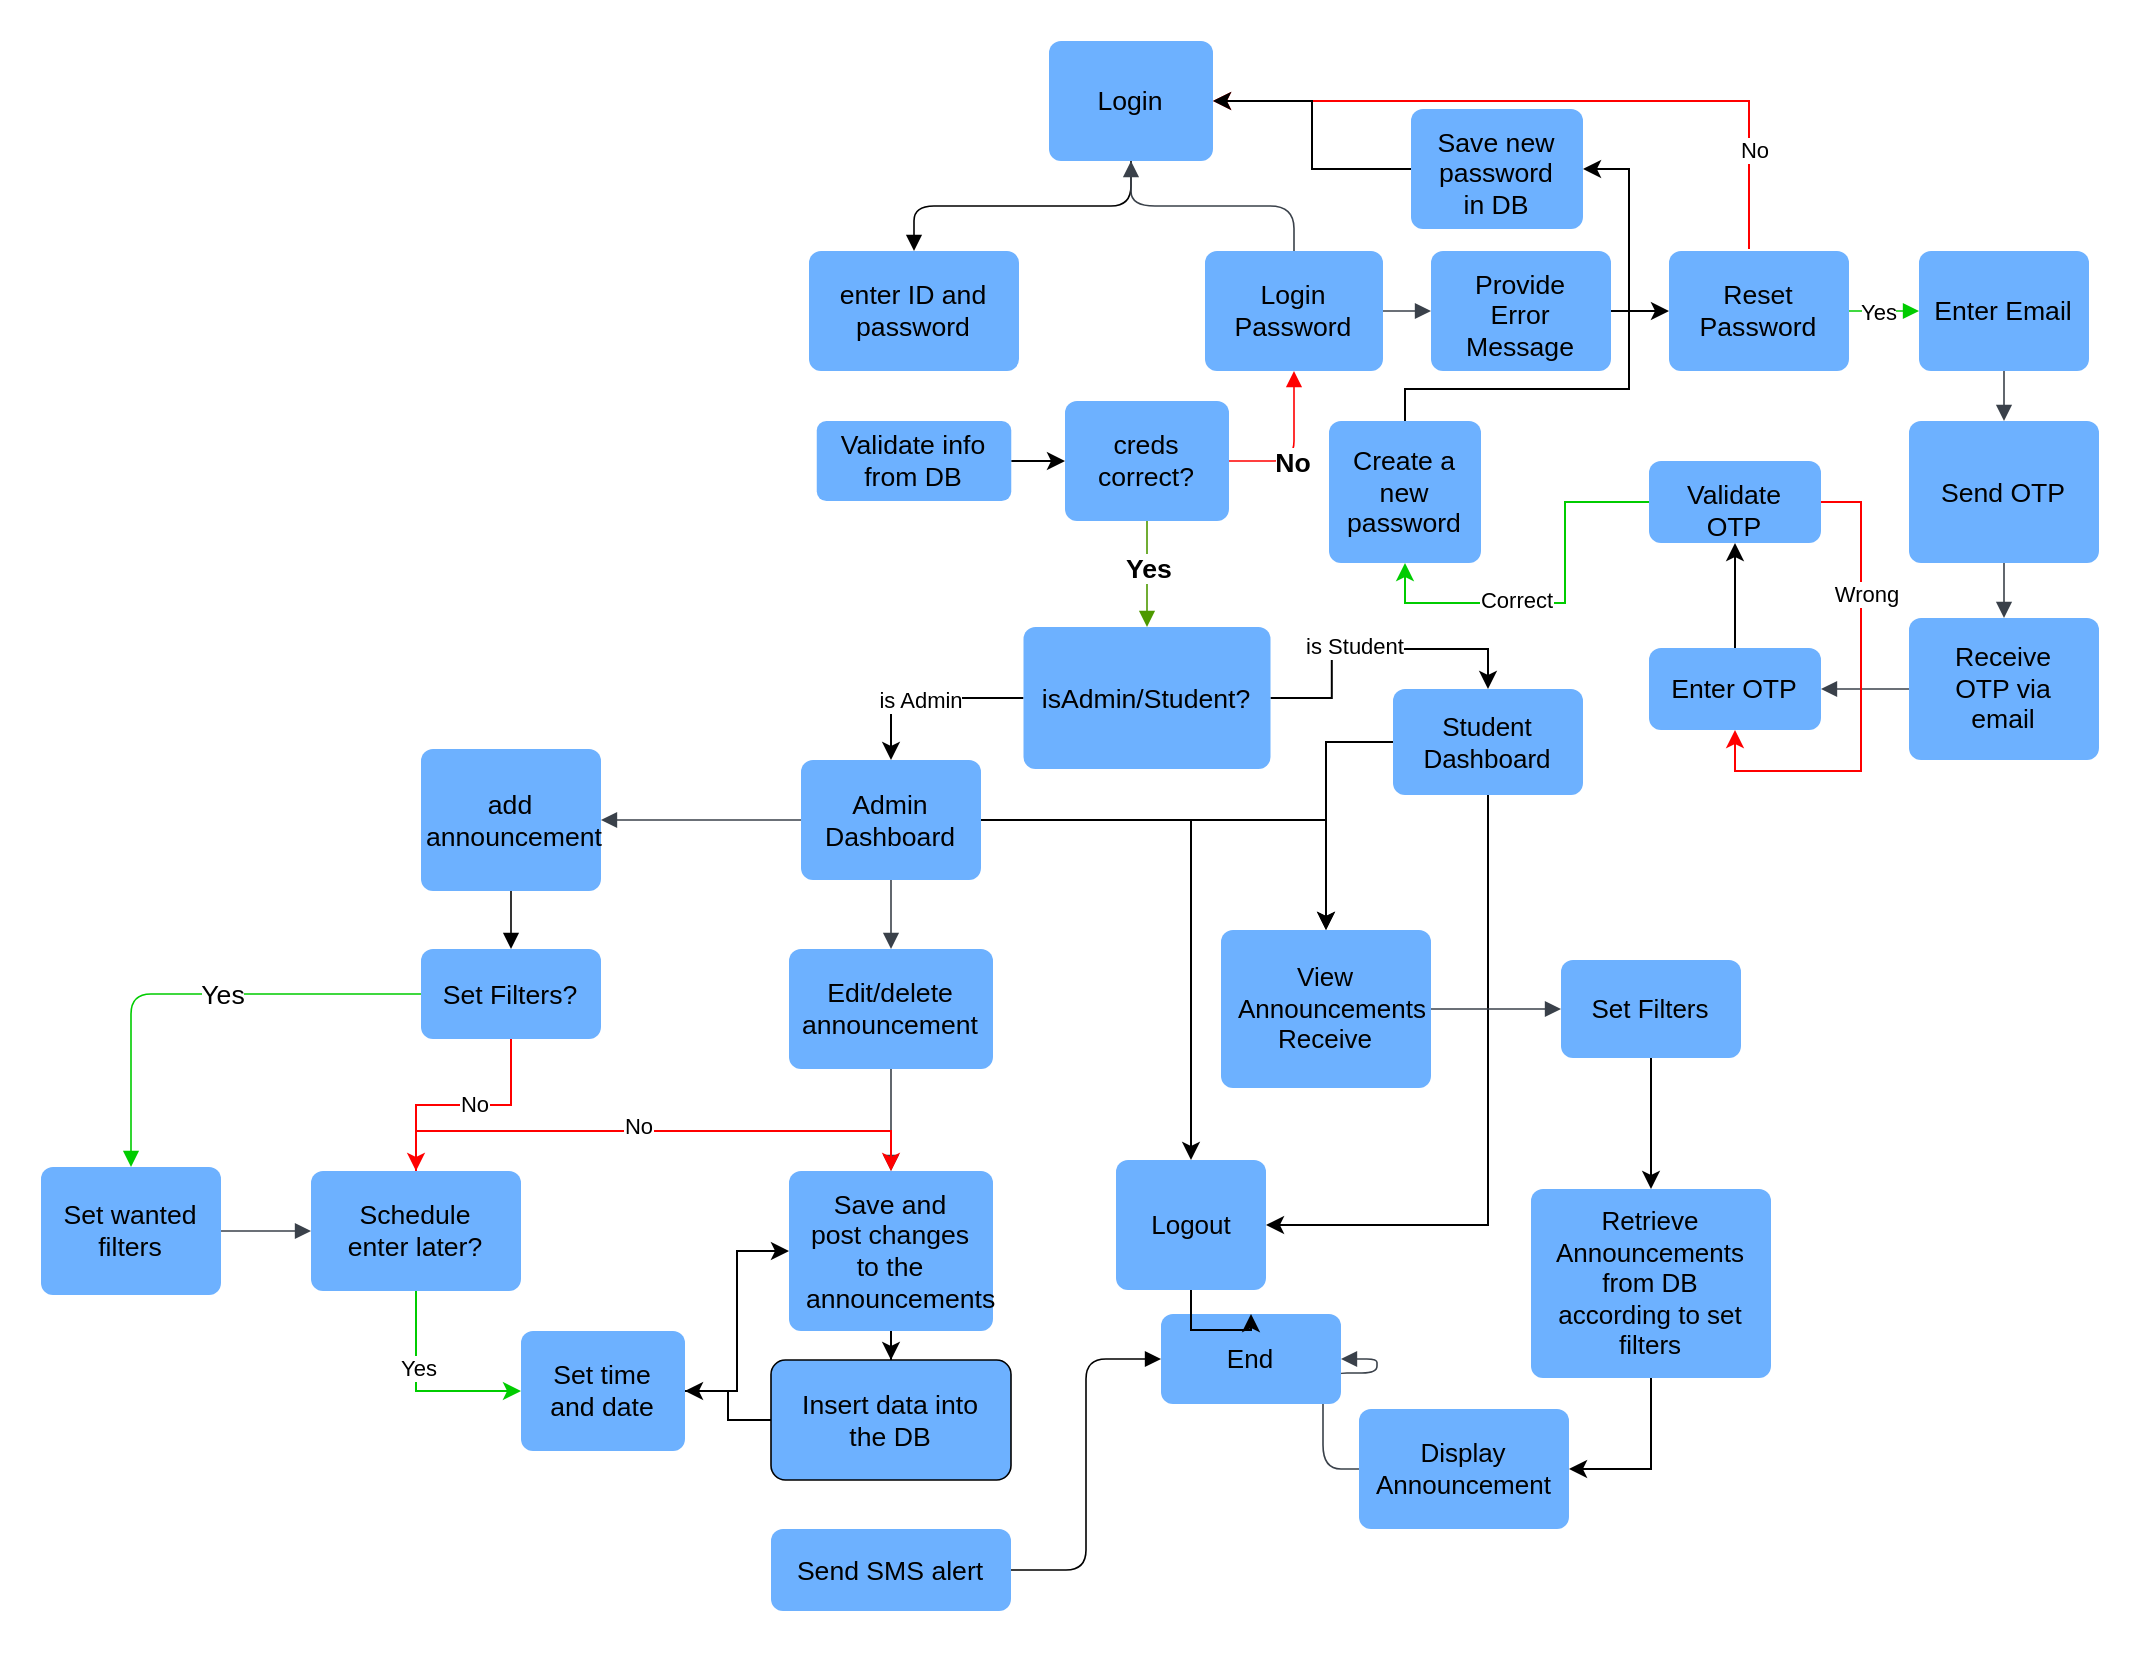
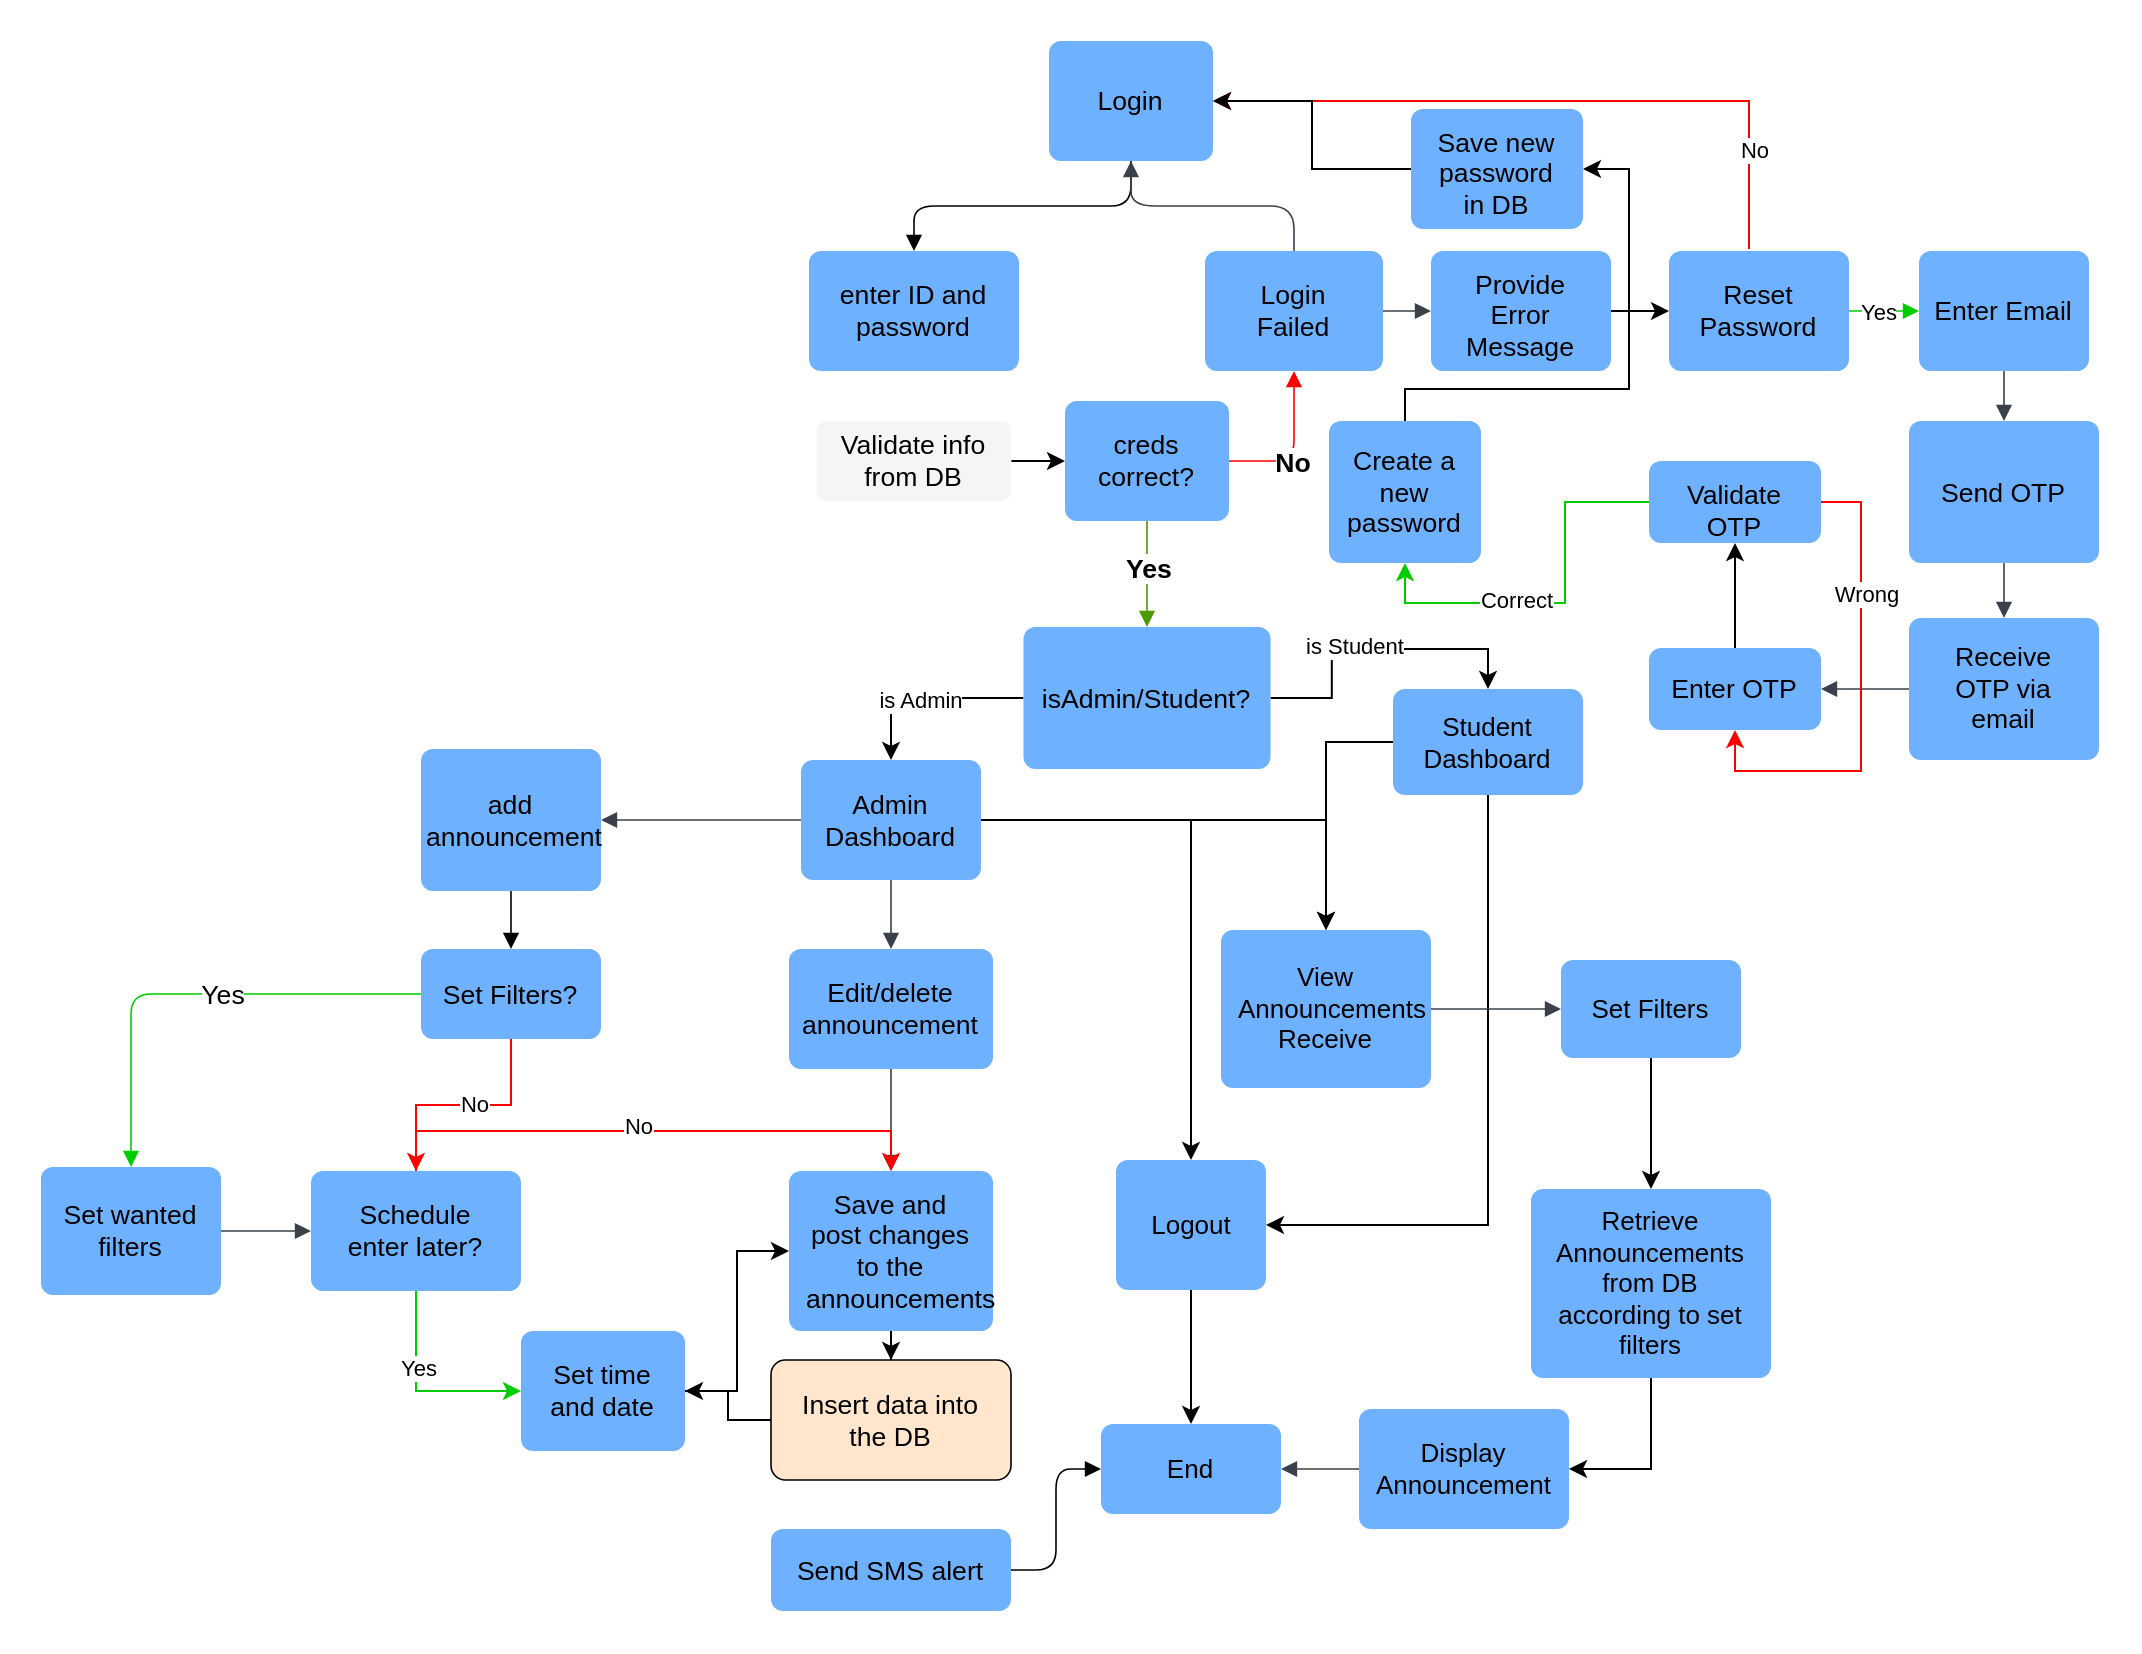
(1294, 311) -> (1294, 311)
(914, 461) -> (914, 461)
(1251, 1359) -> (1191, 1469)
(891, 1420) -> (891, 1420)
